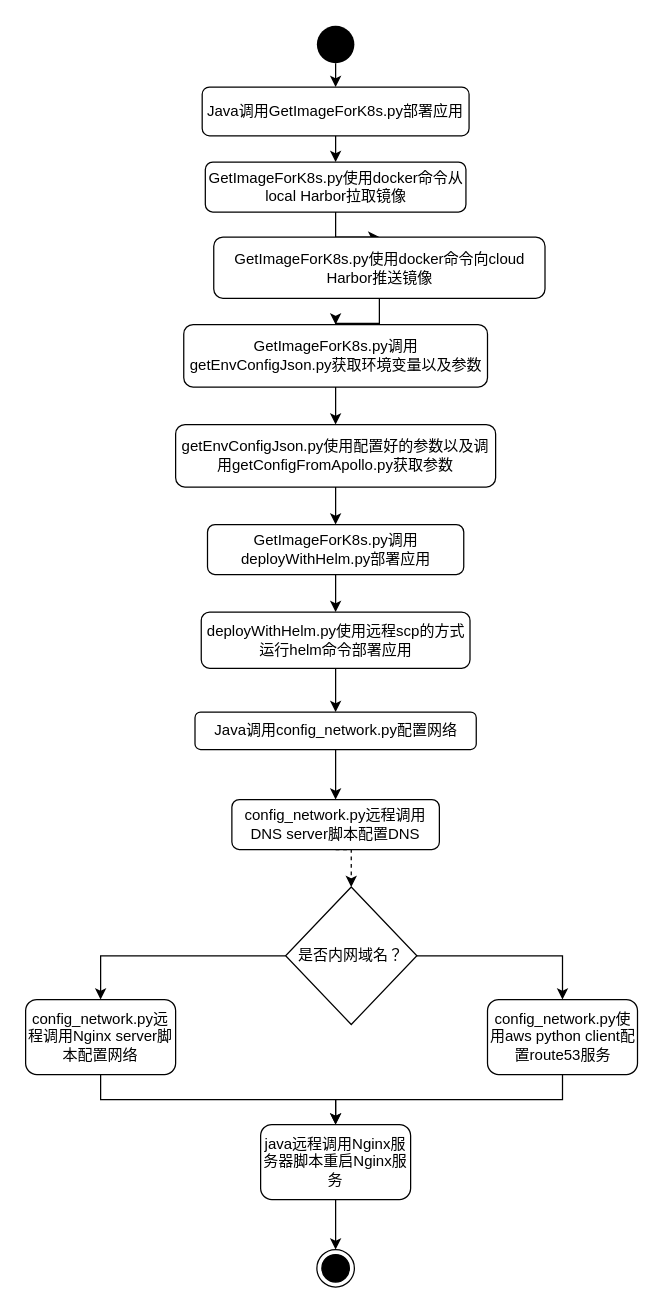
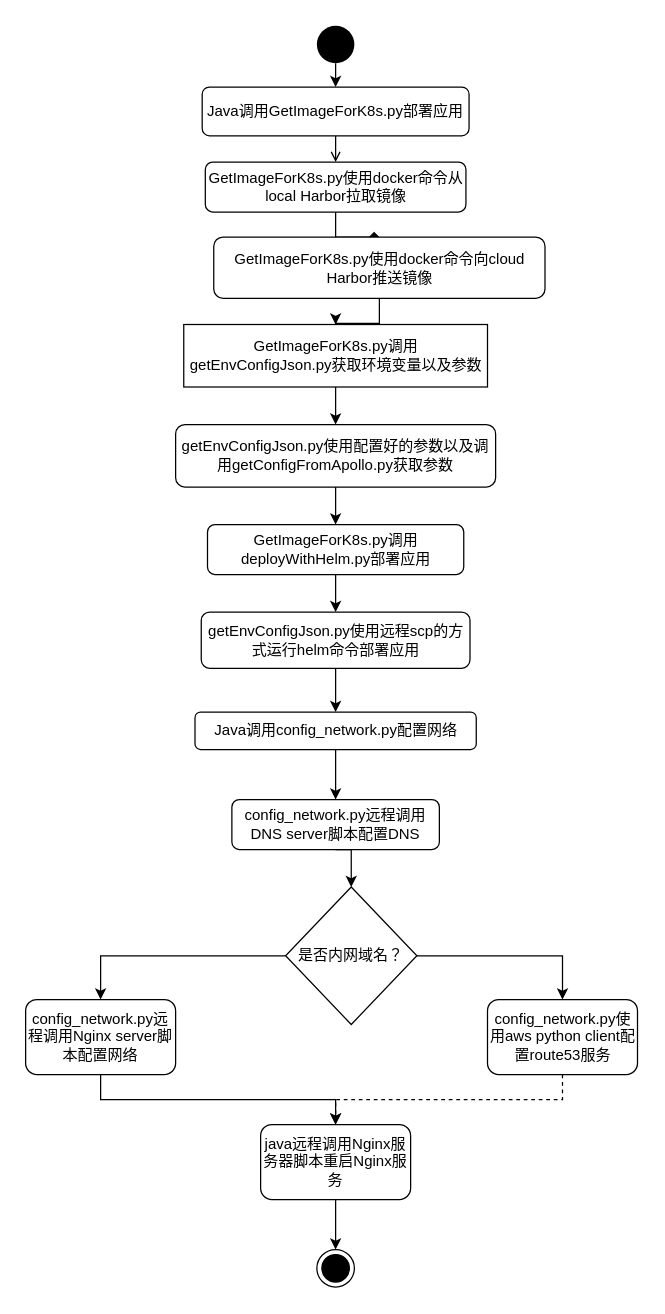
(336, 152) -> (336, 154)
(369, 237) -> (369, 237)
(336, 356) -> (336, 356)
(336, 641) -> (336, 641)
(351, 865) -> (351, 865)
(462, 1099) -> (462, 1099)
